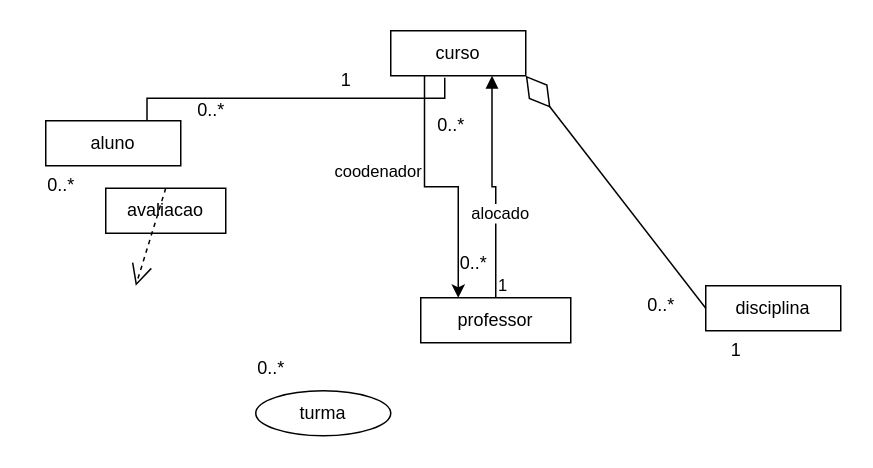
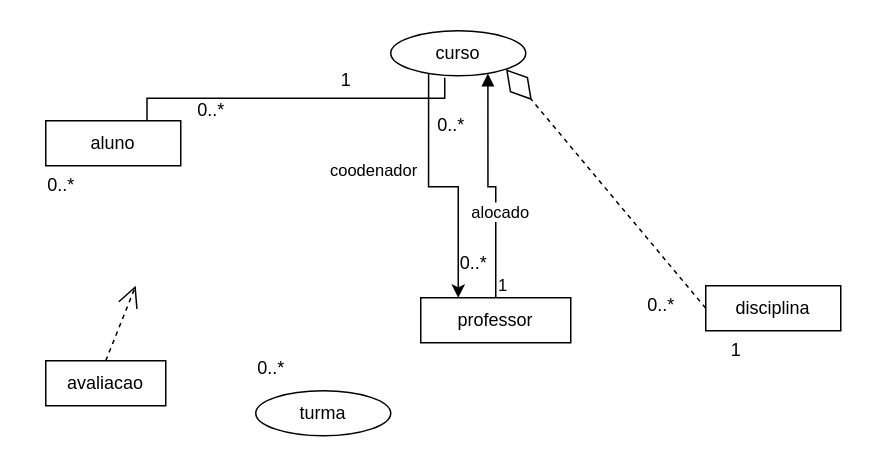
(458, 53) -> (458, 53)
(627, 206) -> (618, 203)
(166, 211) -> (106, 383)
